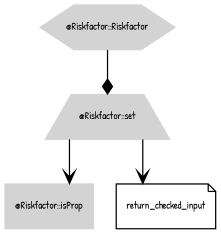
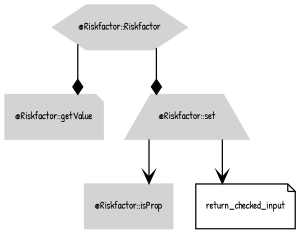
none -> (54, 117)
